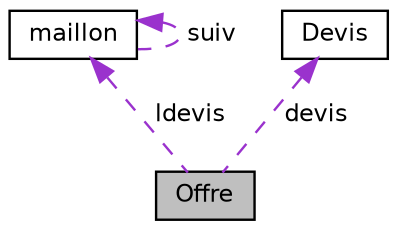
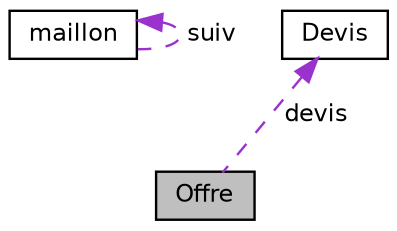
(148, 125) -> none
